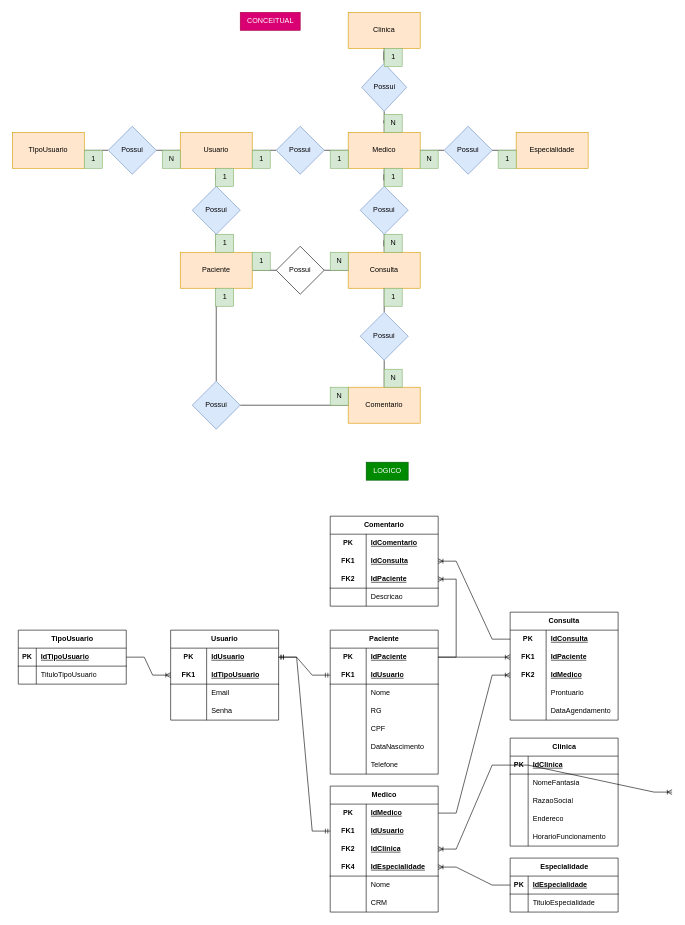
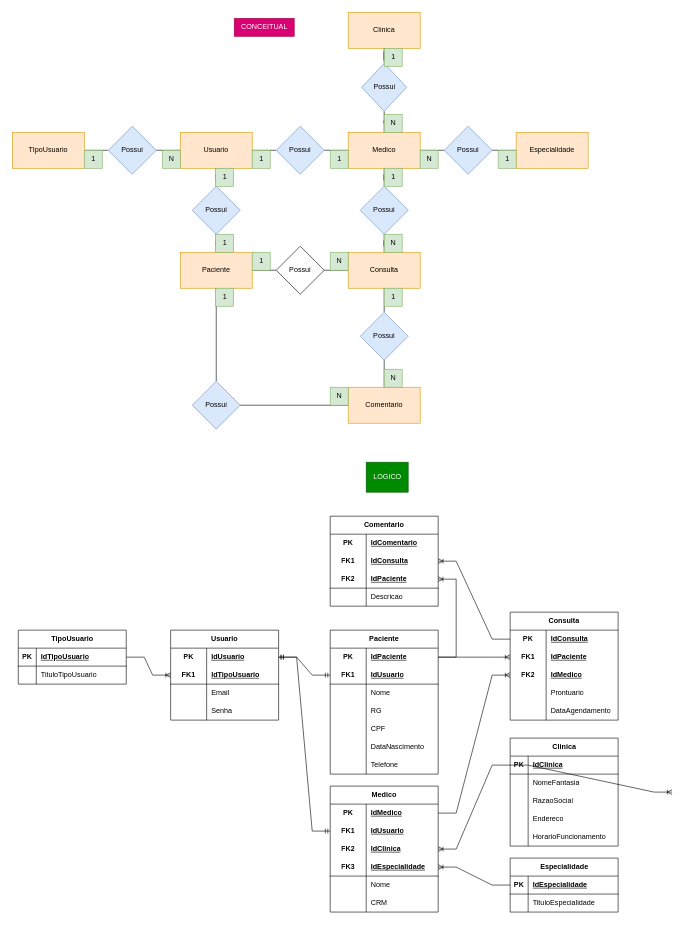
(270, 21) -> (264, 27)
(387, 471) -> (387, 477)
(348, 867) -> (348, 867)
